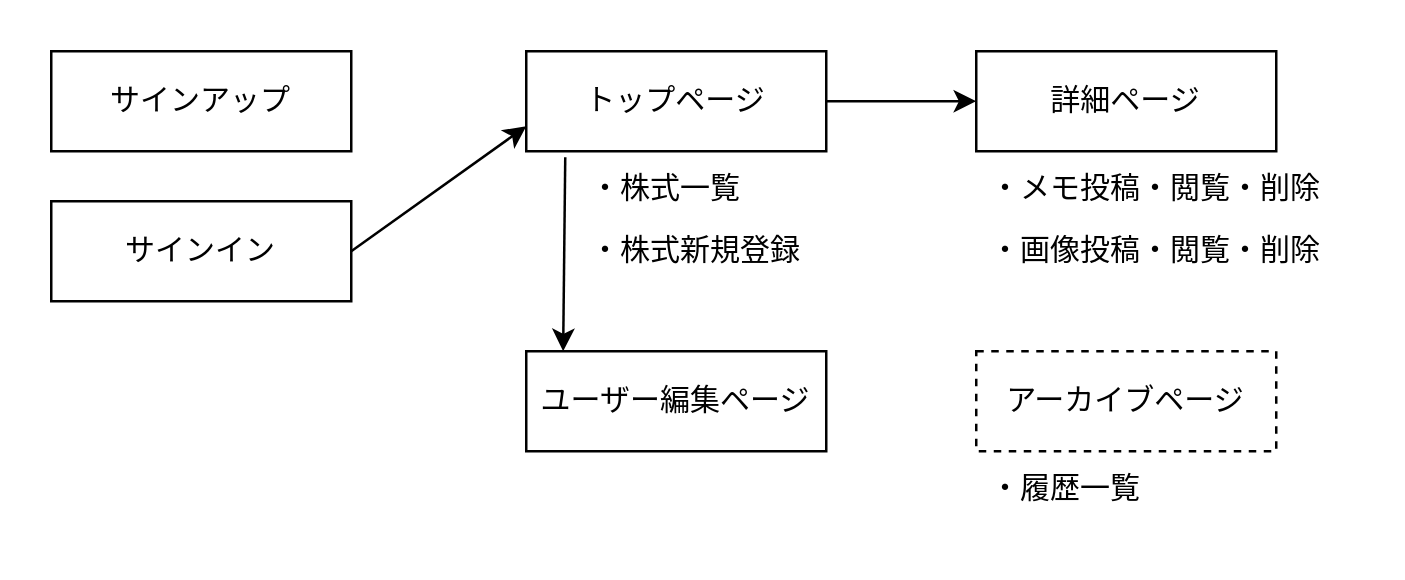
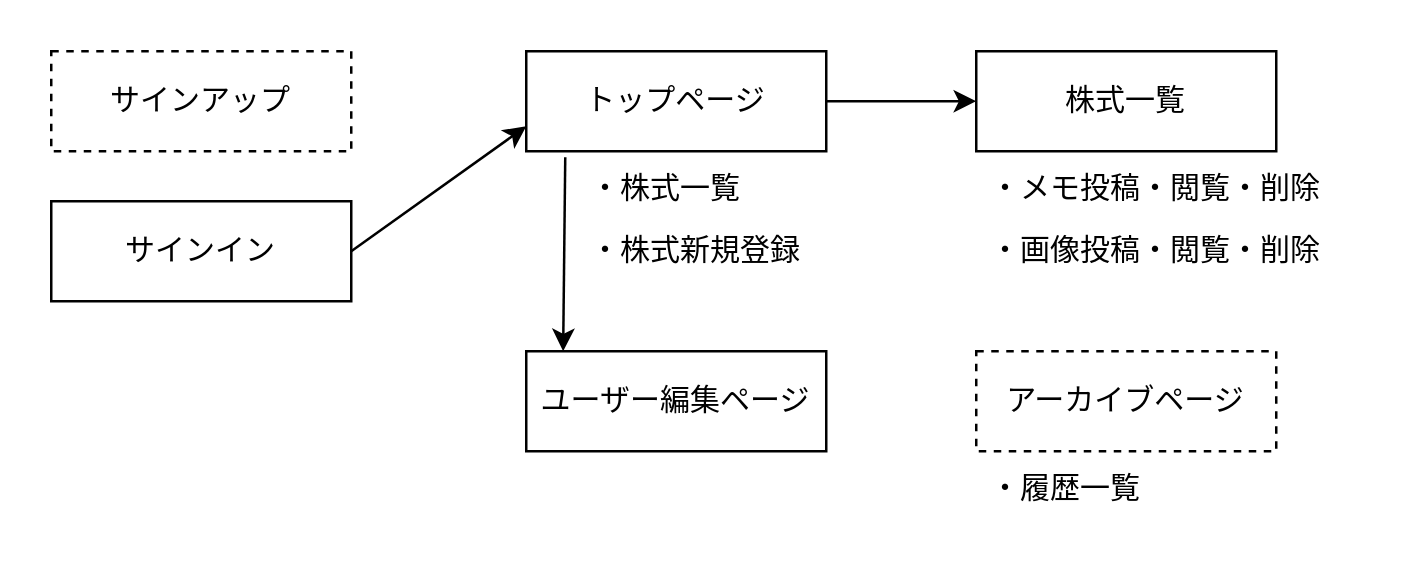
(201, 101) -> (201, 101)
(1126, 101) -> (1126, 101)
